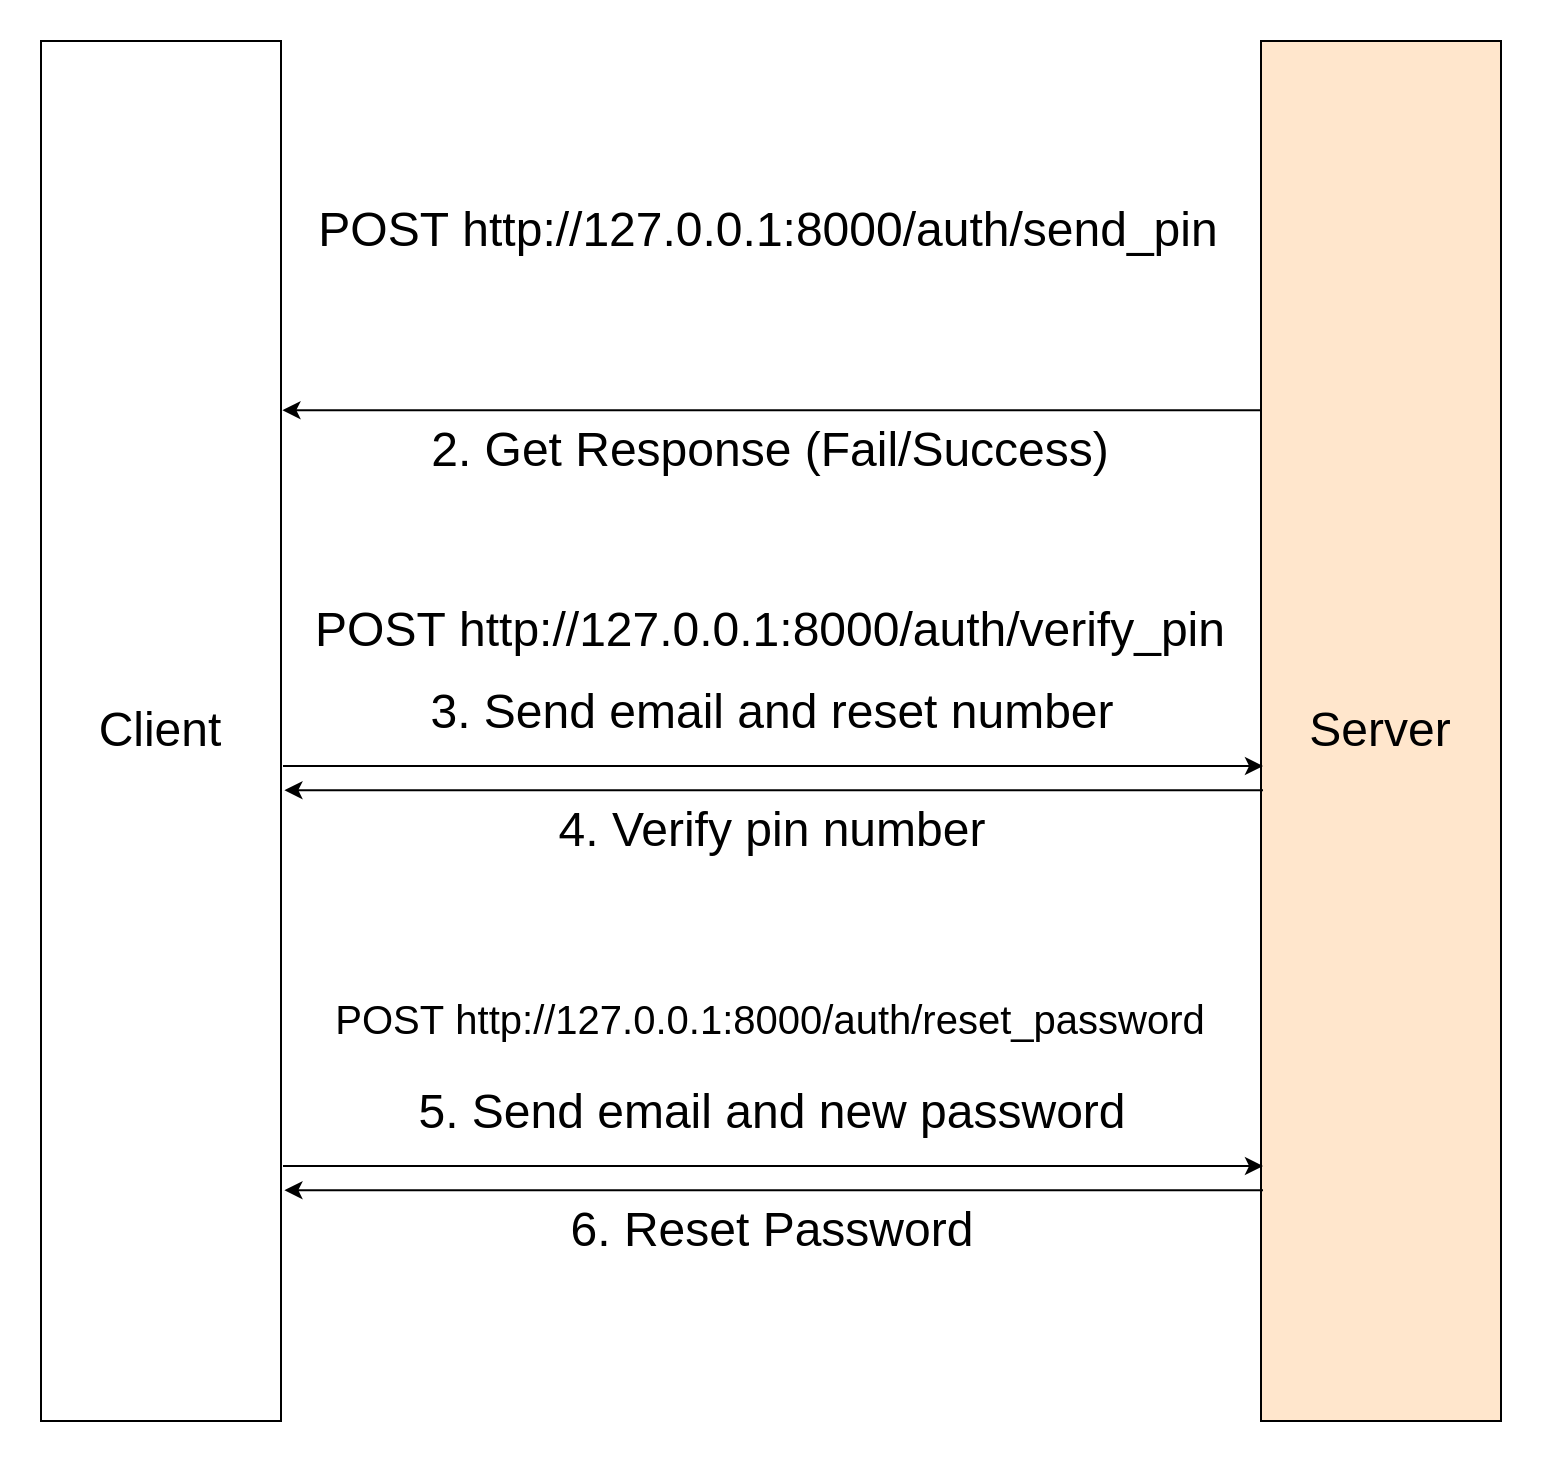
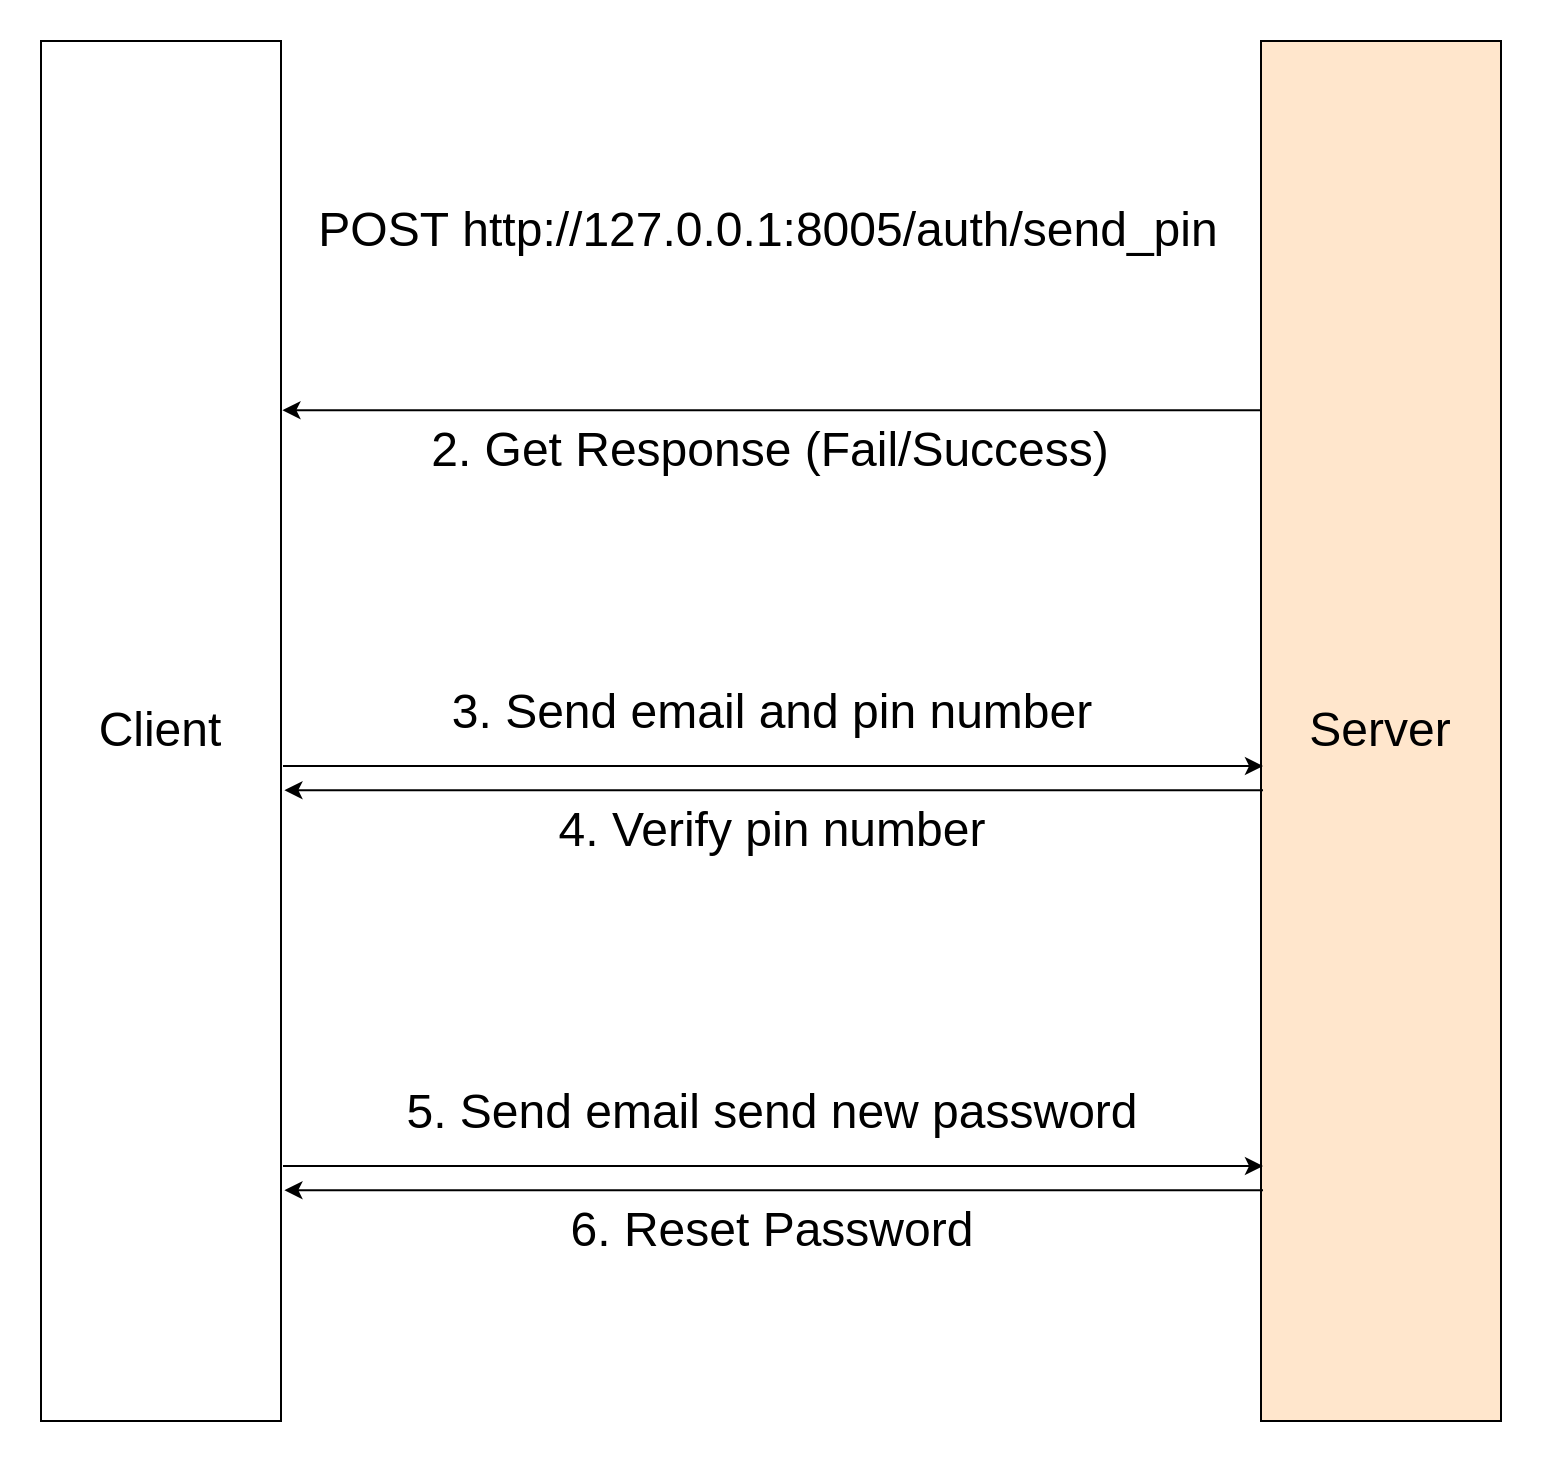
(769, 231) -> (769, 231)
(771, 631) -> none
(773, 713) -> (773, 713)
(771, 1019) -> none
(773, 1113) -> (773, 1113)
